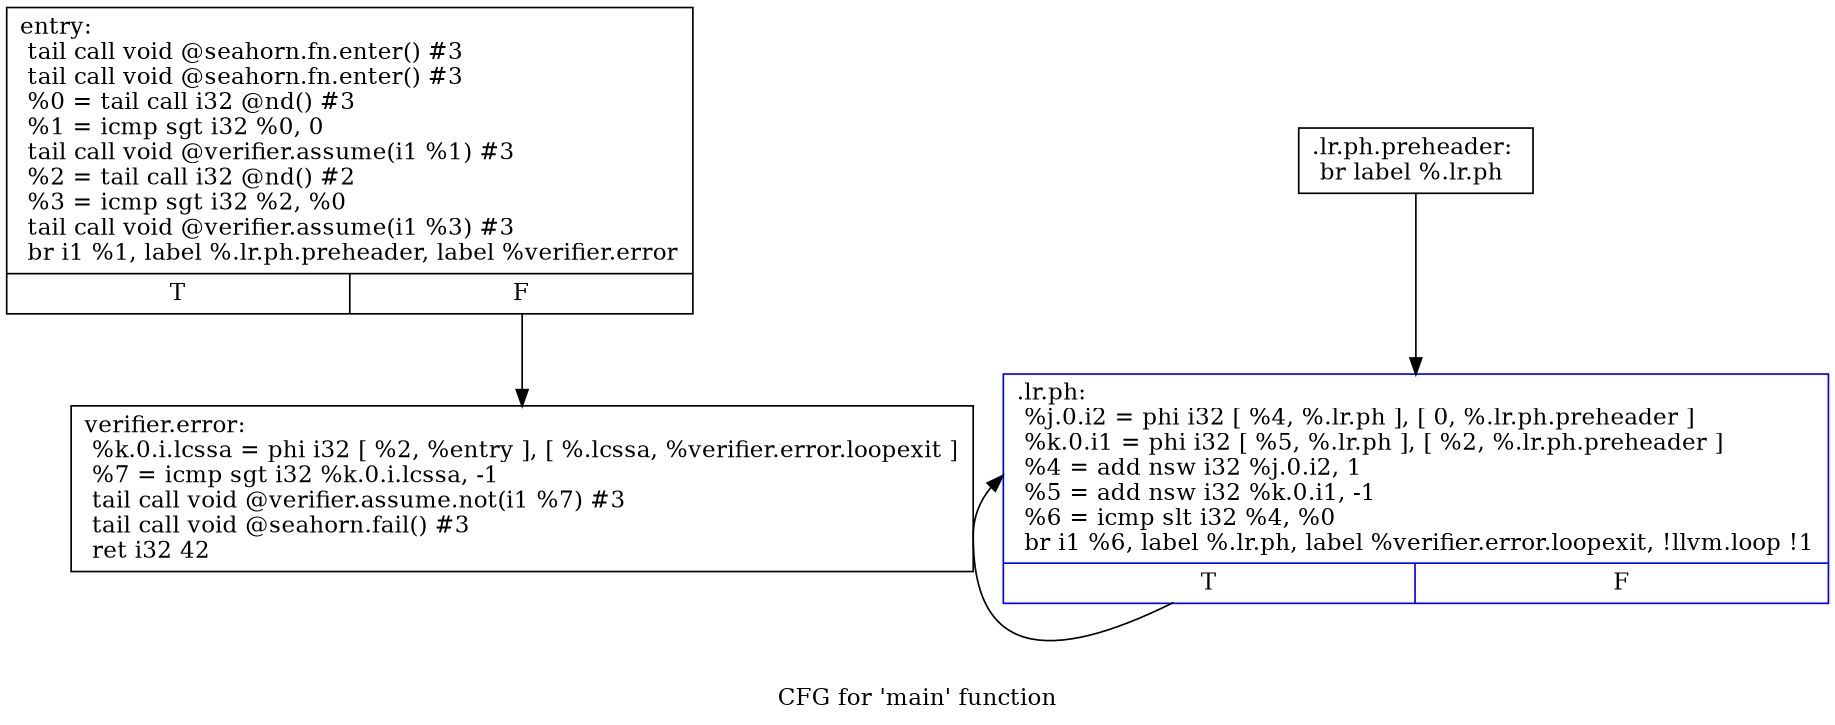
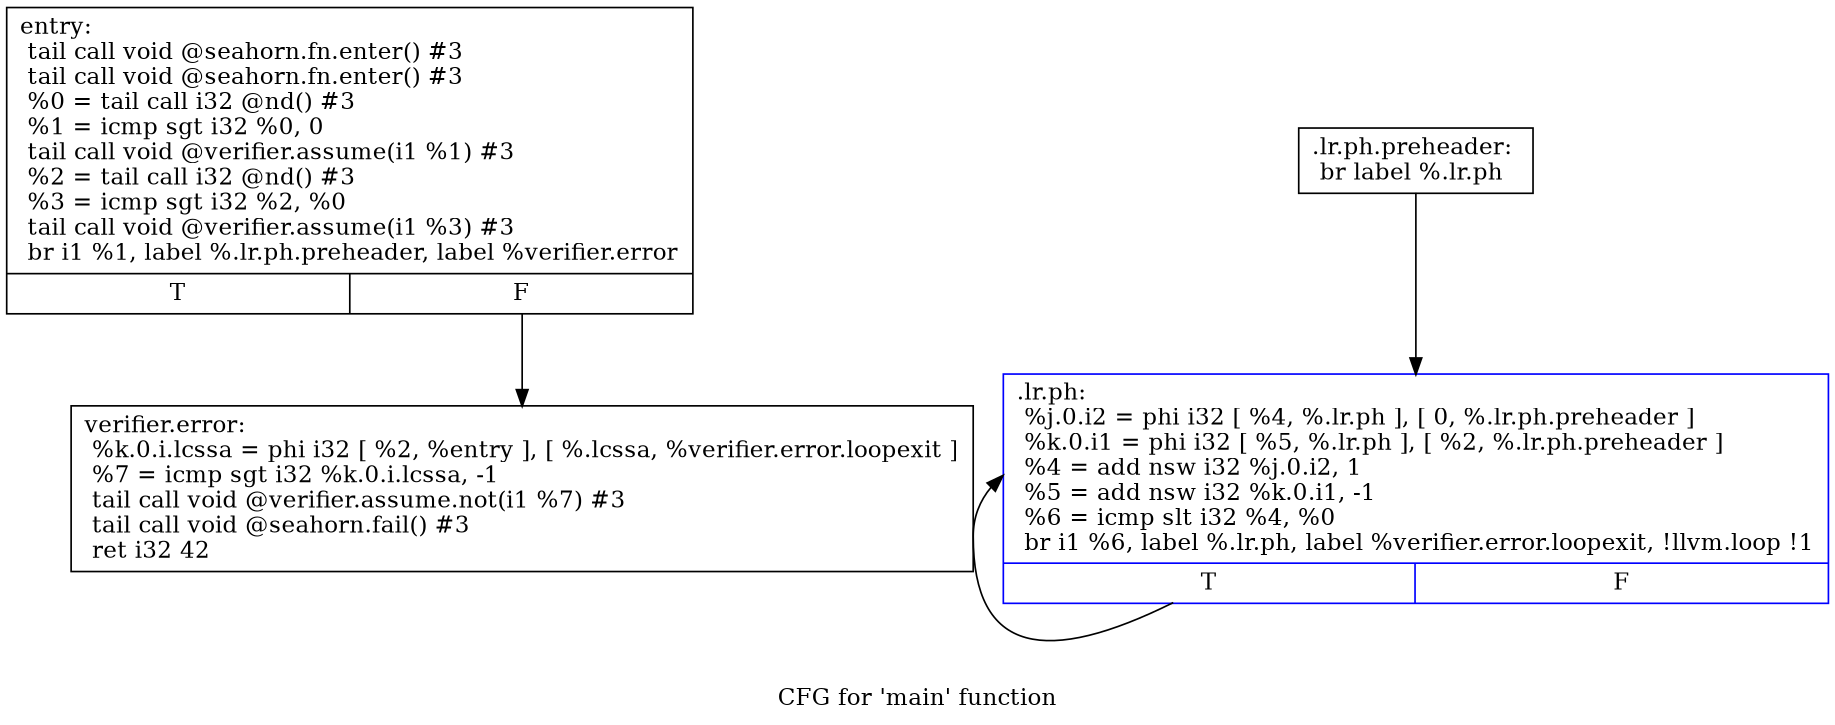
(188, 177) -> (188, 177)
